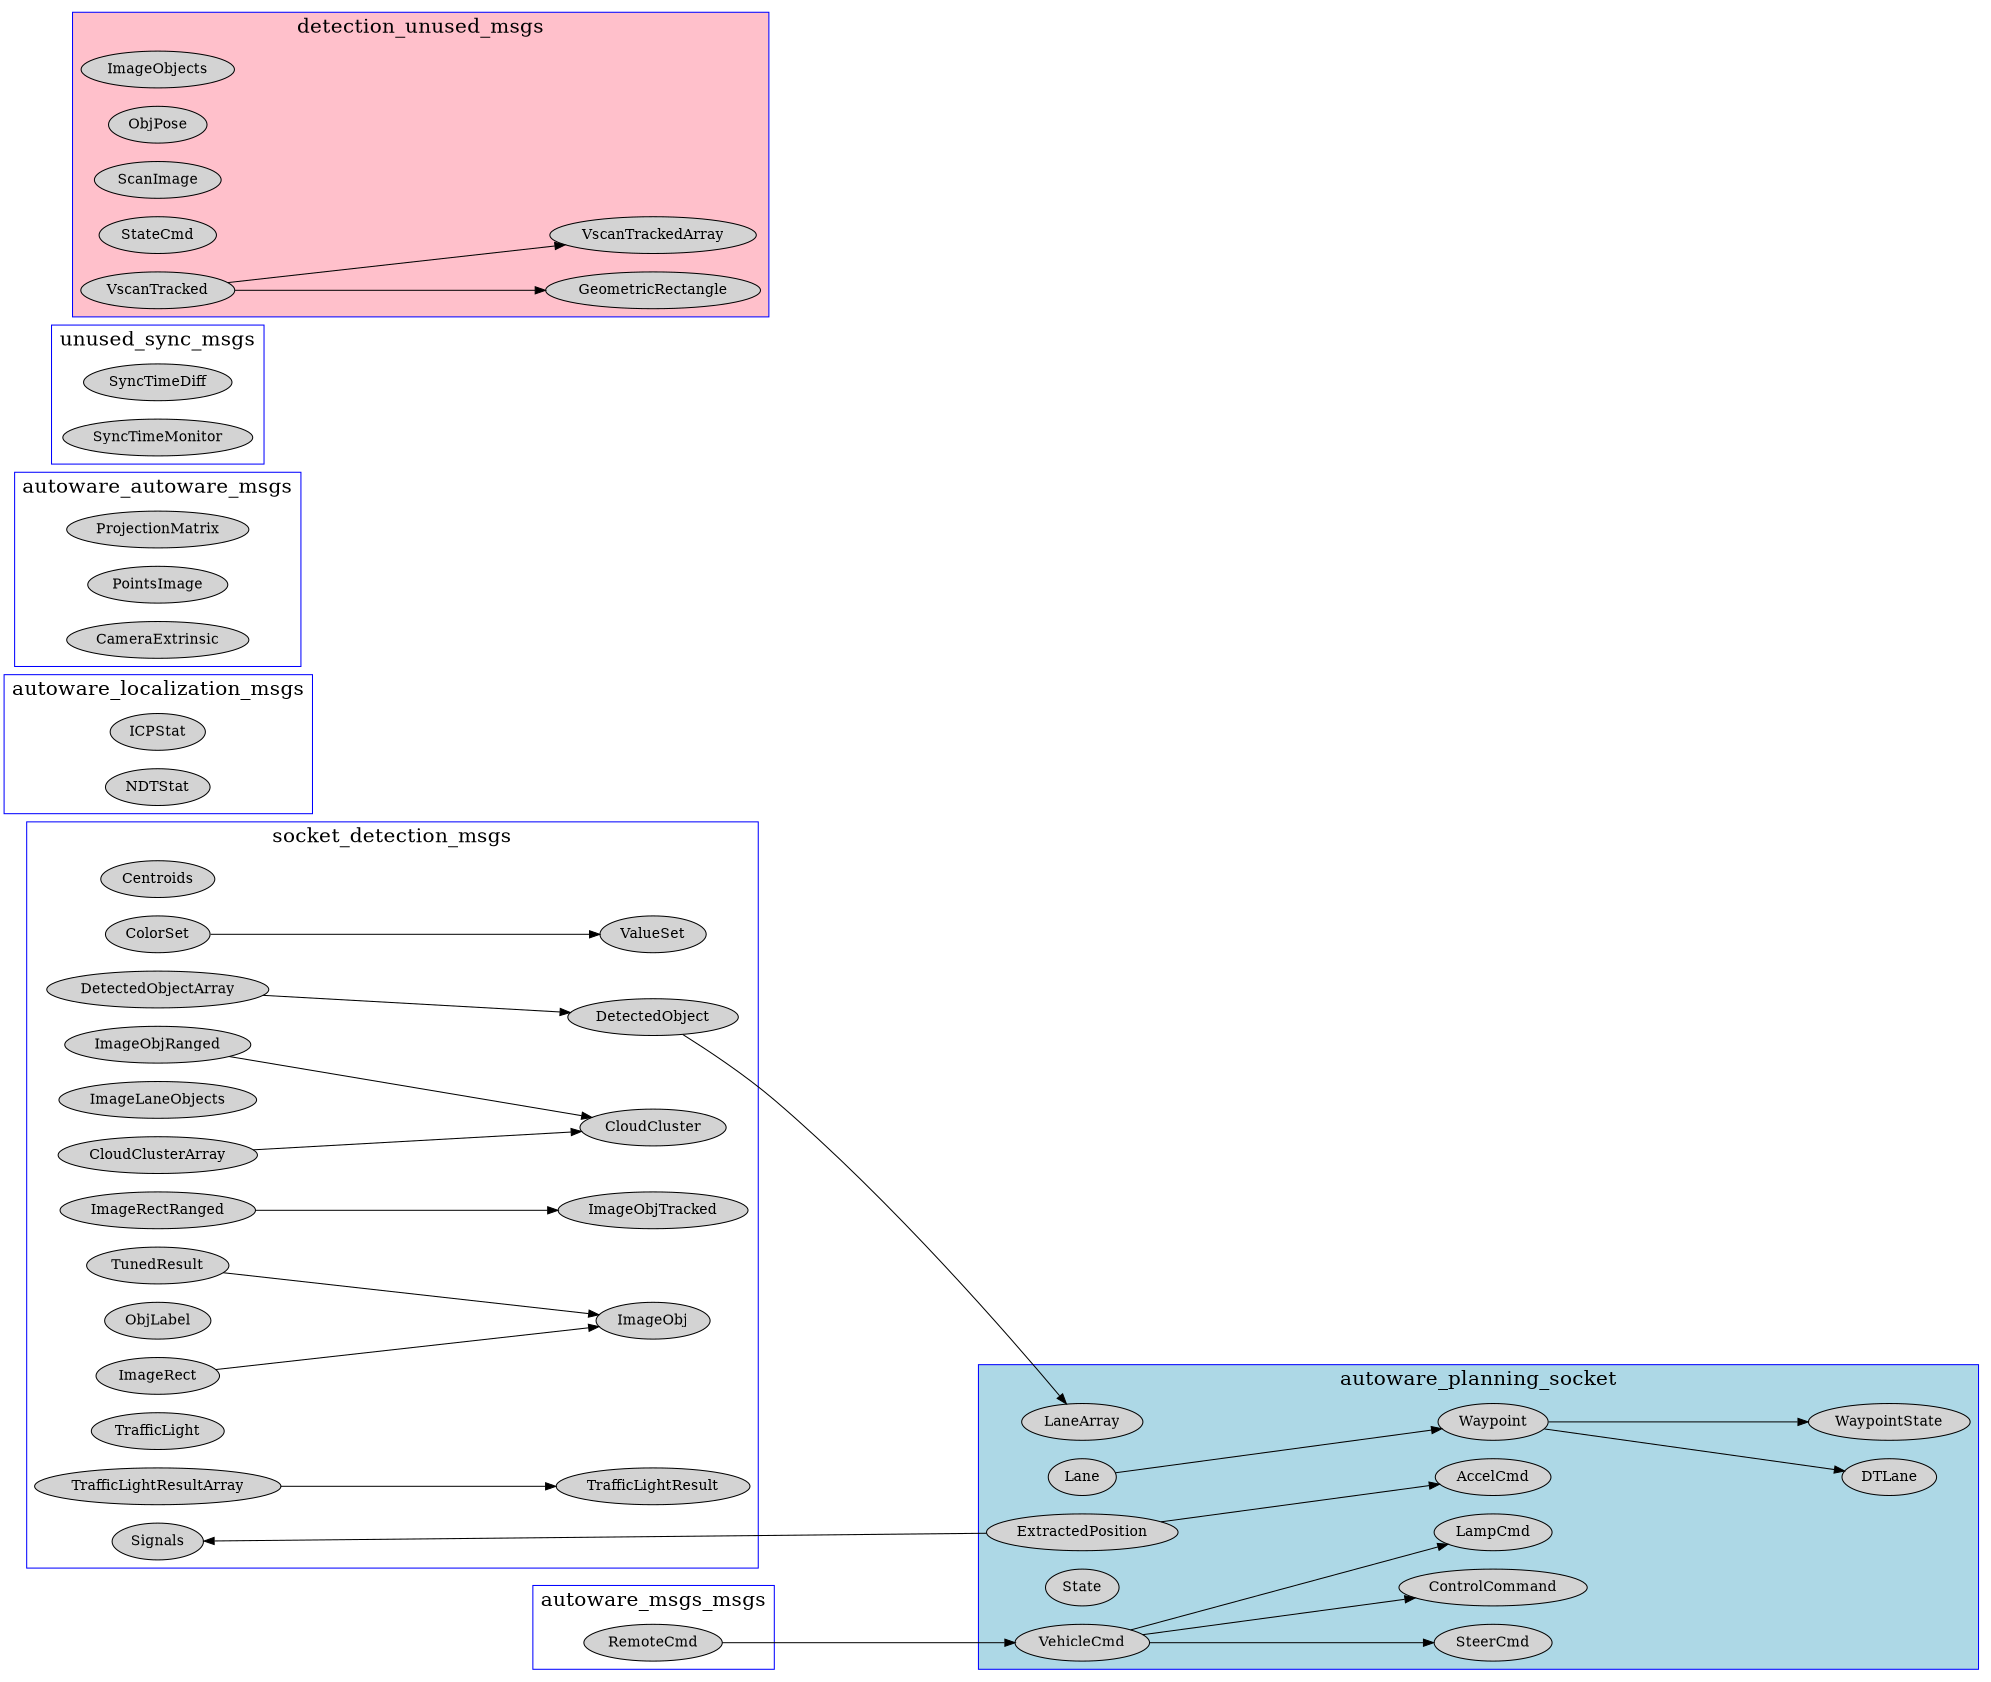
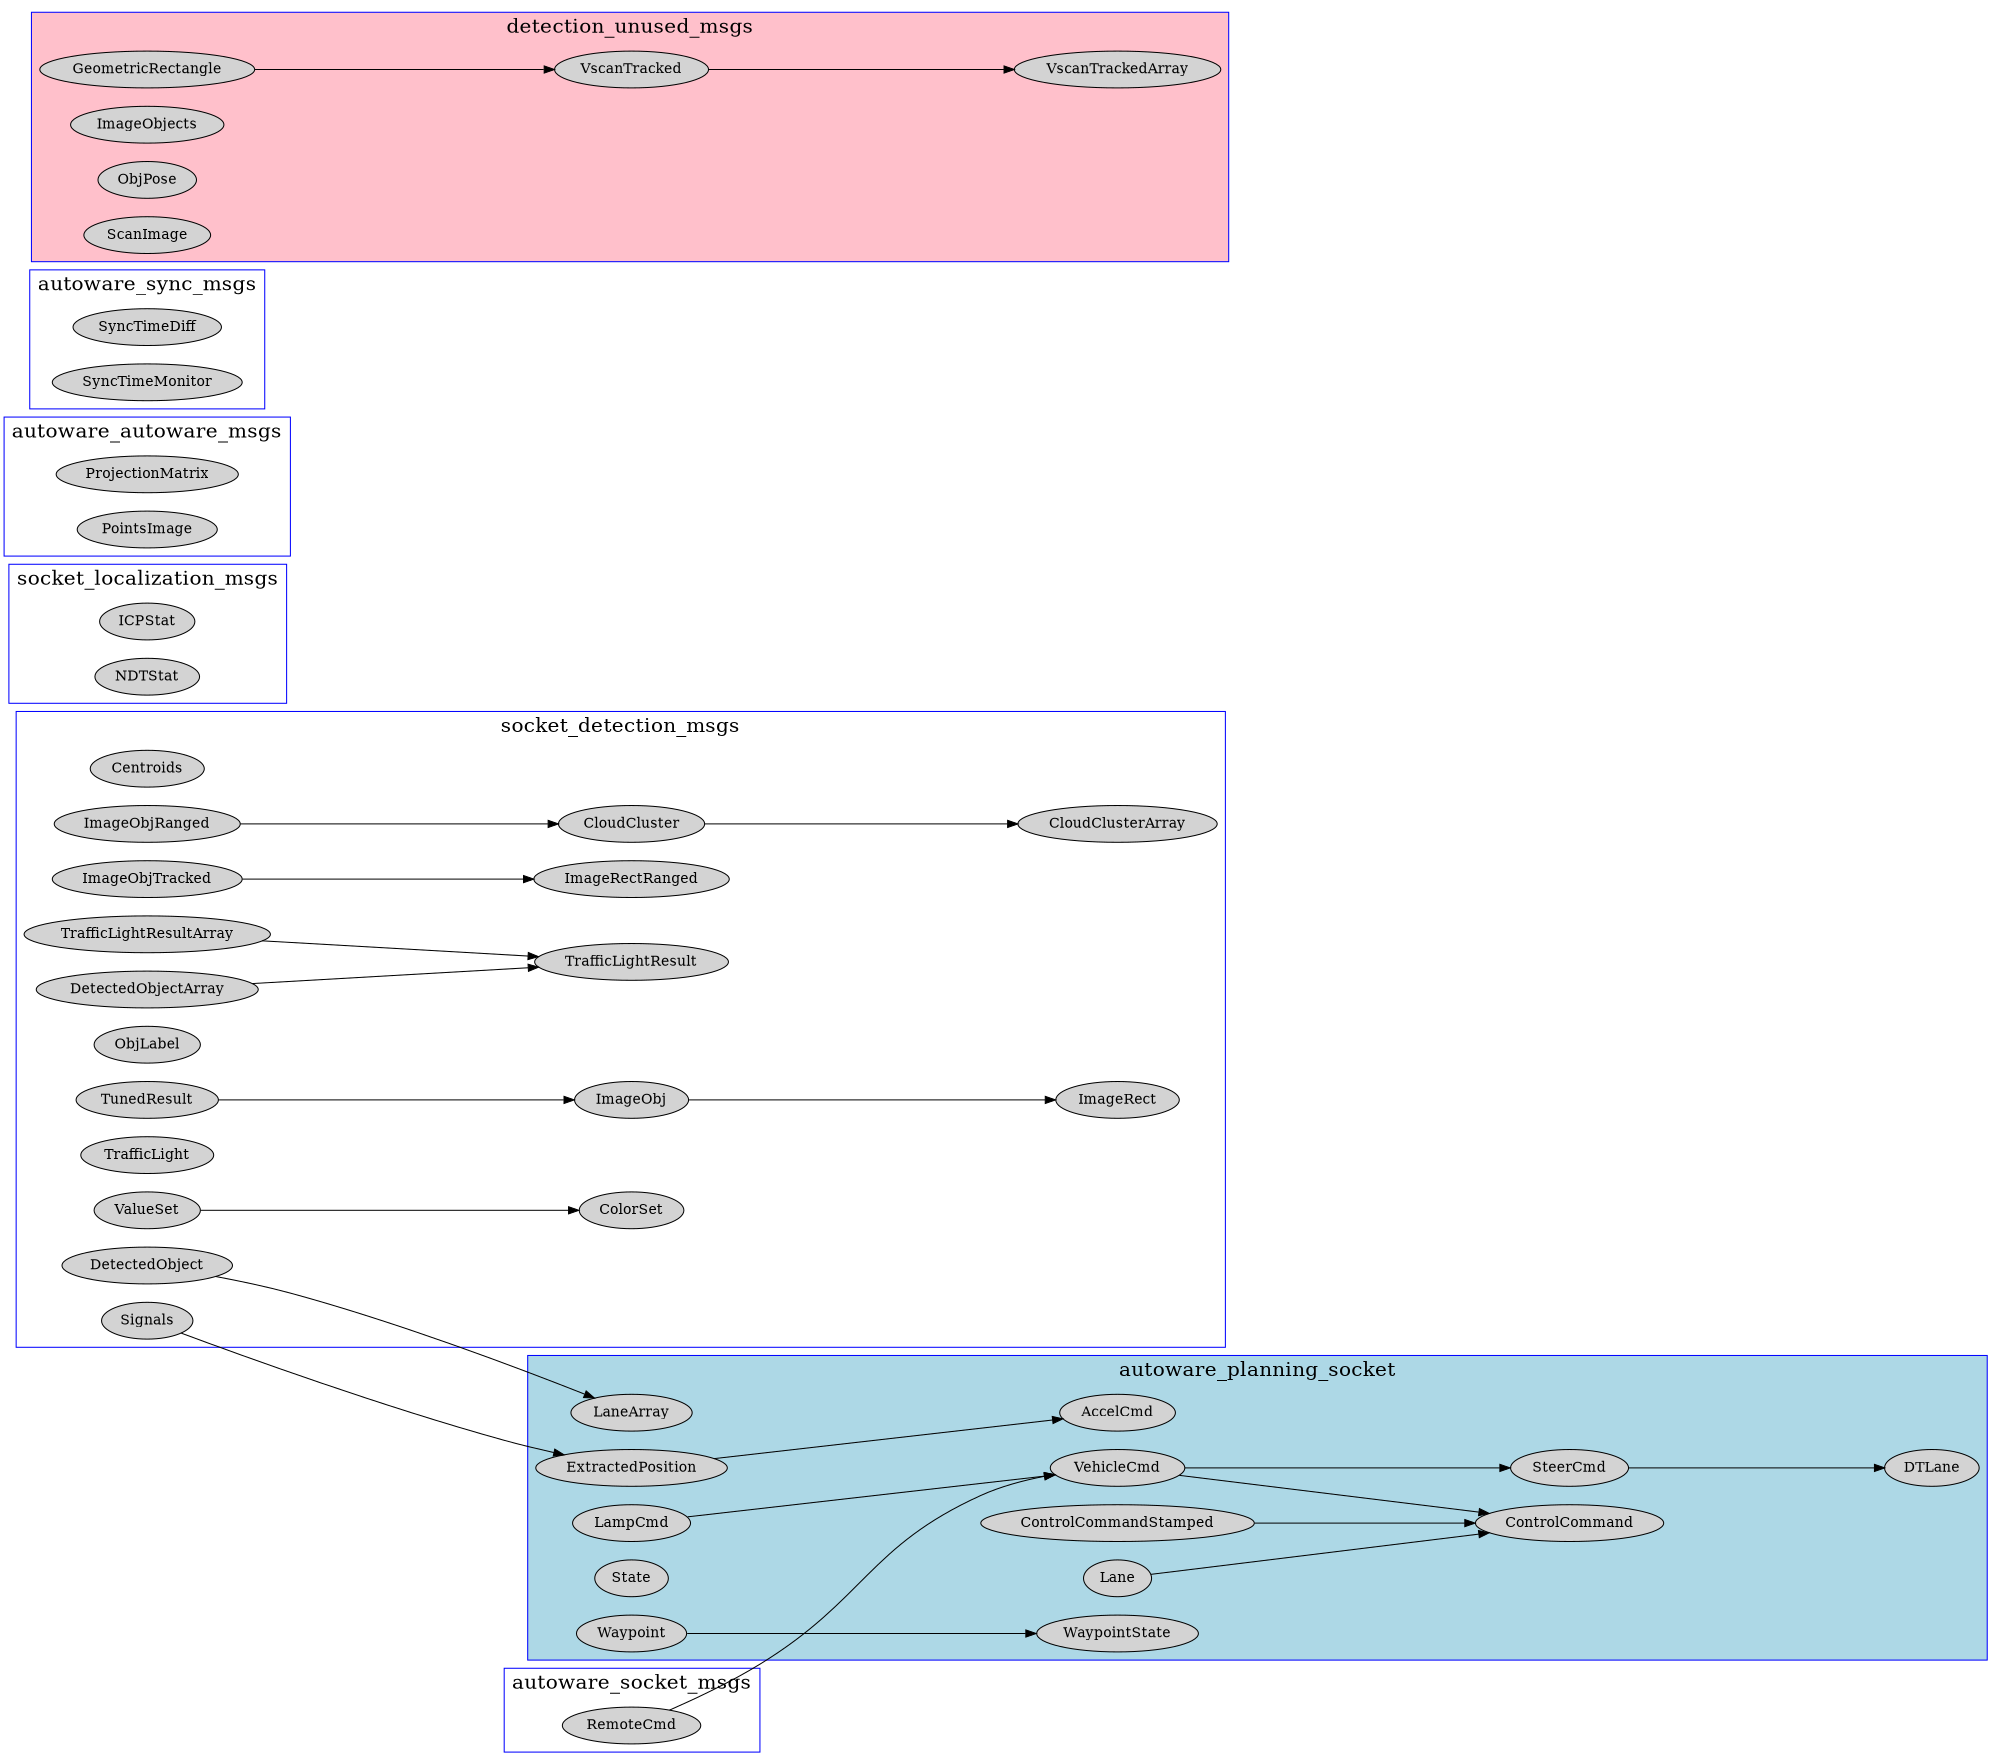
(158, 235) -> none
(385, 290) -> (399, 70)
(158, 340) -> (147, 285)
(158, 640) -> none
(158, 690) -> (148, 580)
(400, 934) -> (385, 1210)
(412, 1004) -> (390, 976)
(158, 1100) -> none
(412, 1141) -> (856, 824)
(402, 1210) -> (383, 879)
(402, 1349) -> (867, 1100)
(1689, 1449) -> (1752, 1468)
(1273, 1451) -> (1315, 1554)
none -> (1118, 1523)
(600, 1537) -> (366, 1398)
(1284, 1588) -> (866, 1496)
(654, 1601) -> (632, 1684)
